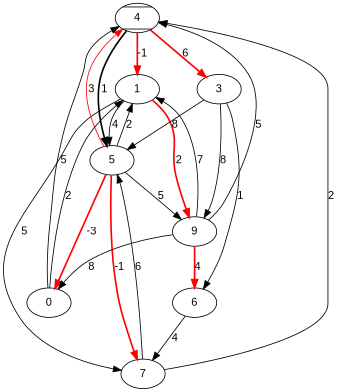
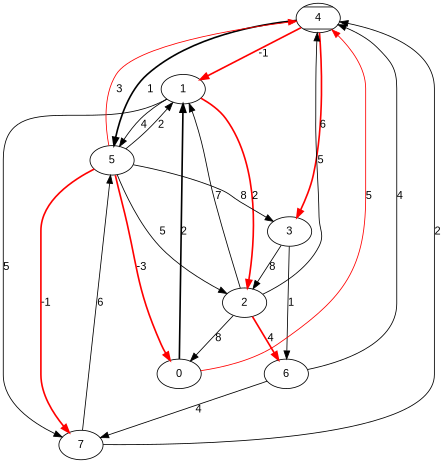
(166, 125) -> (203, 183)
(60, 145) -> (361, 244)
(66, 190) -> (181, 236)
none -> (397, 213)
(195, 232) -> (245, 303)
